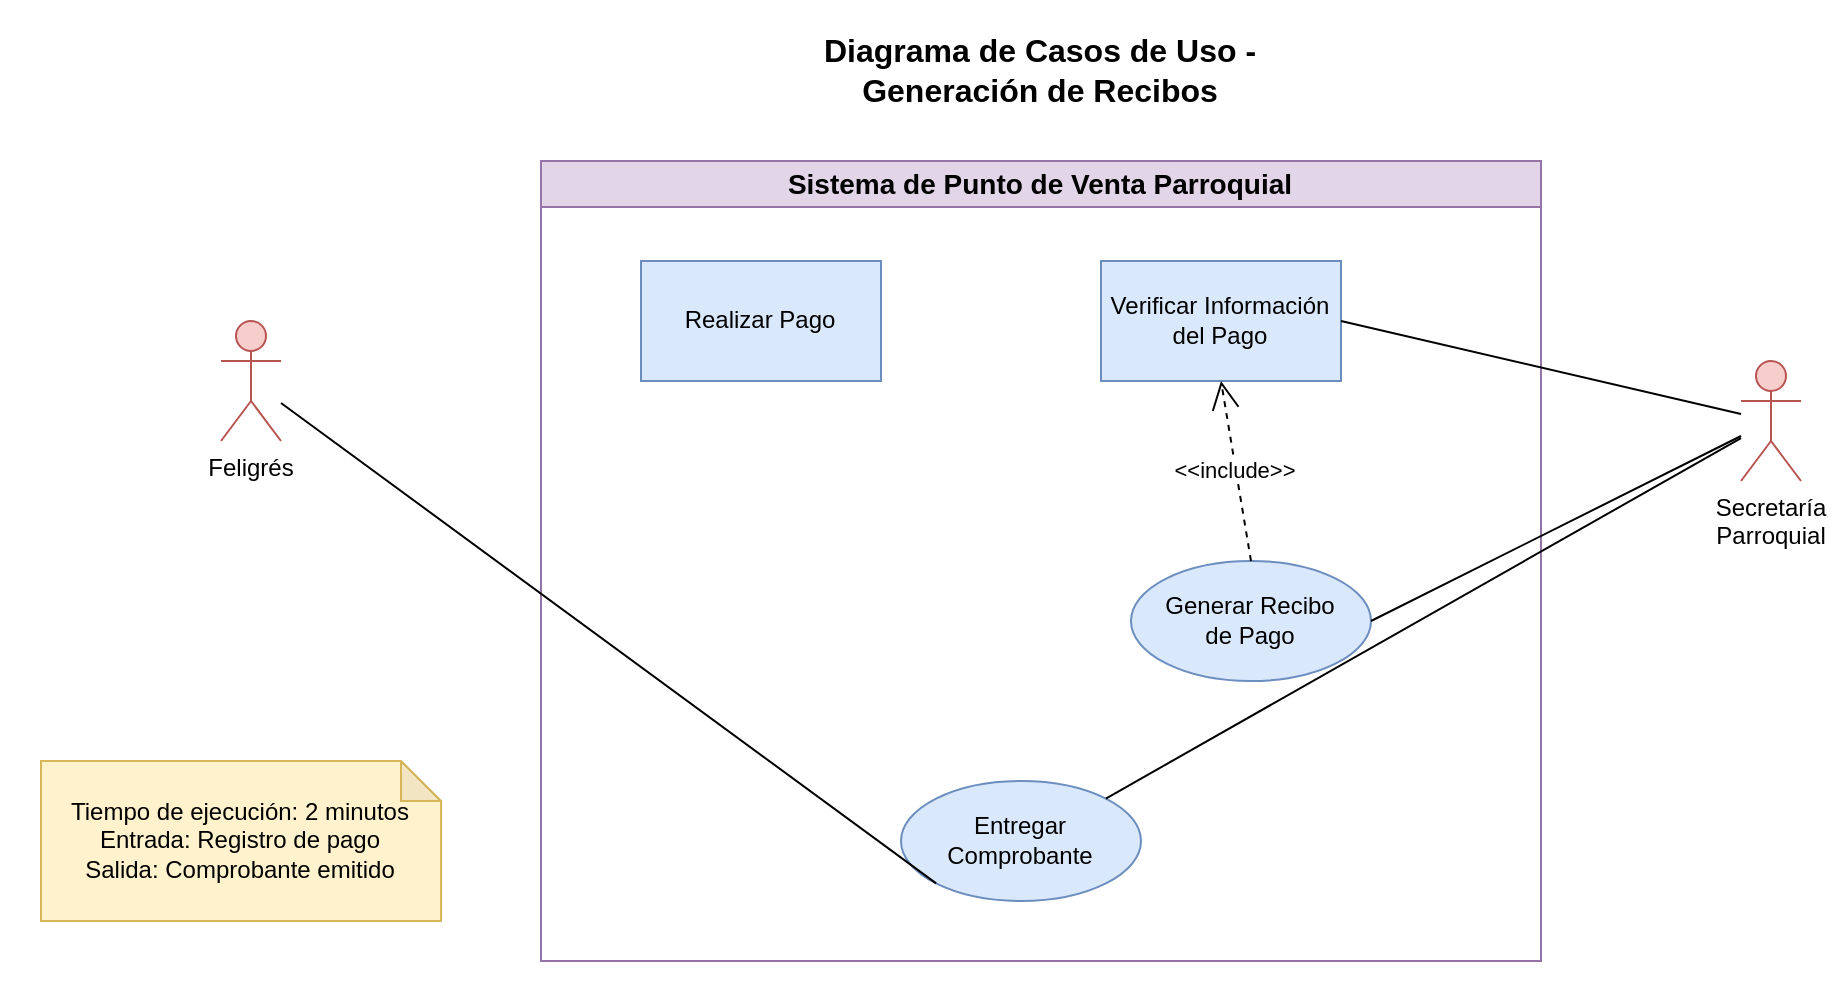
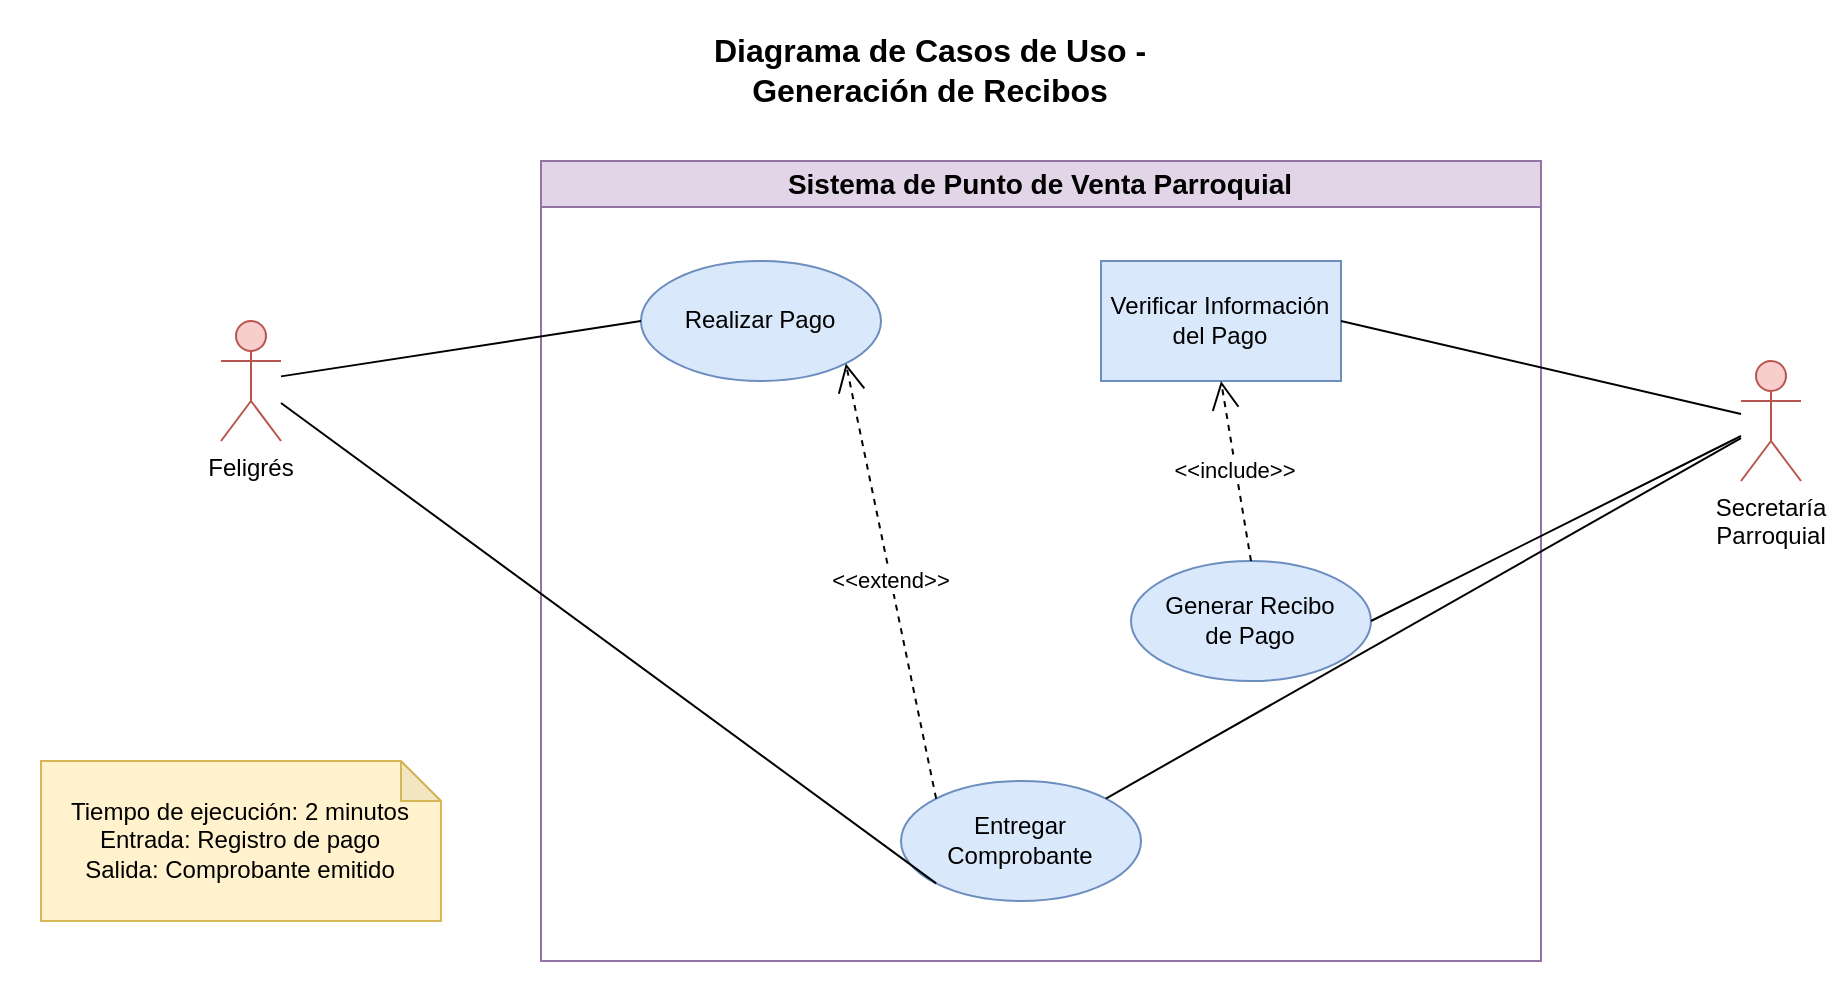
(1041, 71) -> (931, 71)
(761, 321) -> (761, 321)
none -> (461, 349)
none -> (913, 687)
